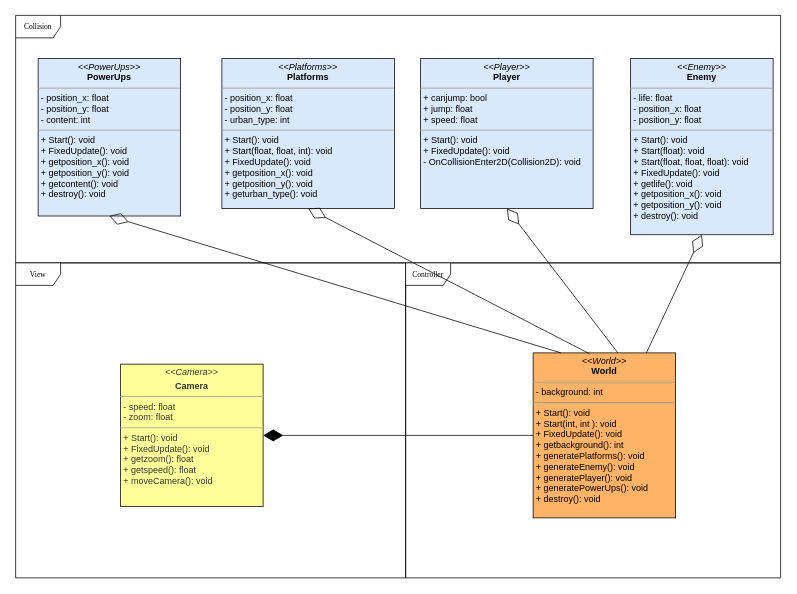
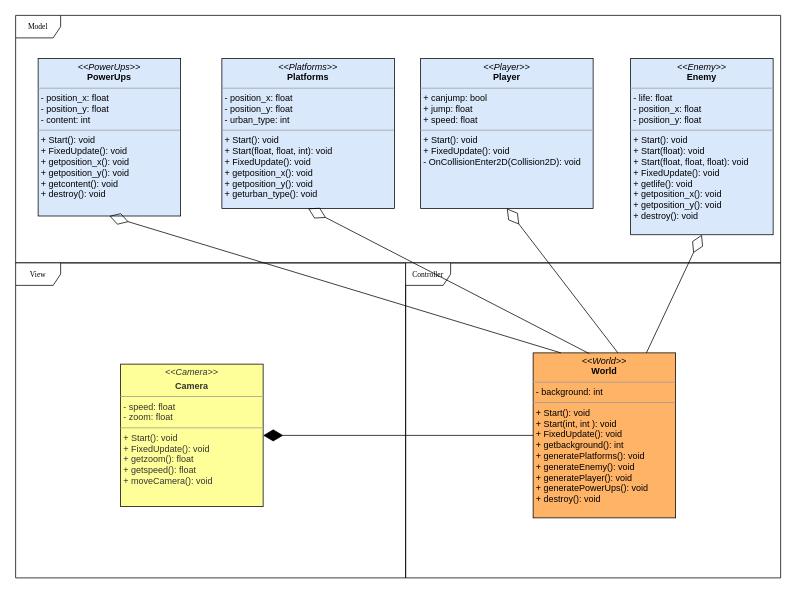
(38, 27) -> (38, 27)
